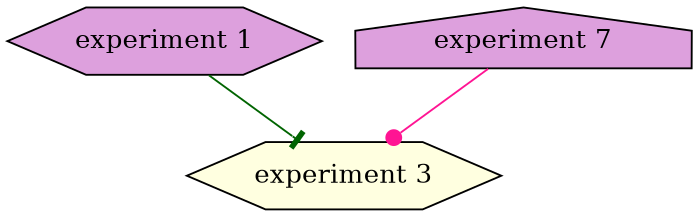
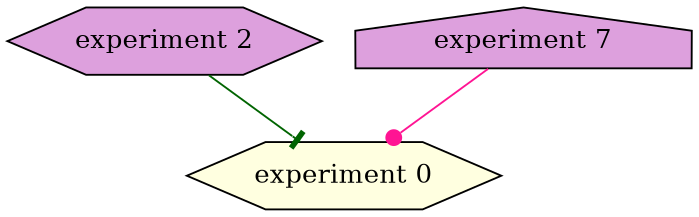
(165, 41) -> (165, 41)
(344, 176) -> (344, 176)
